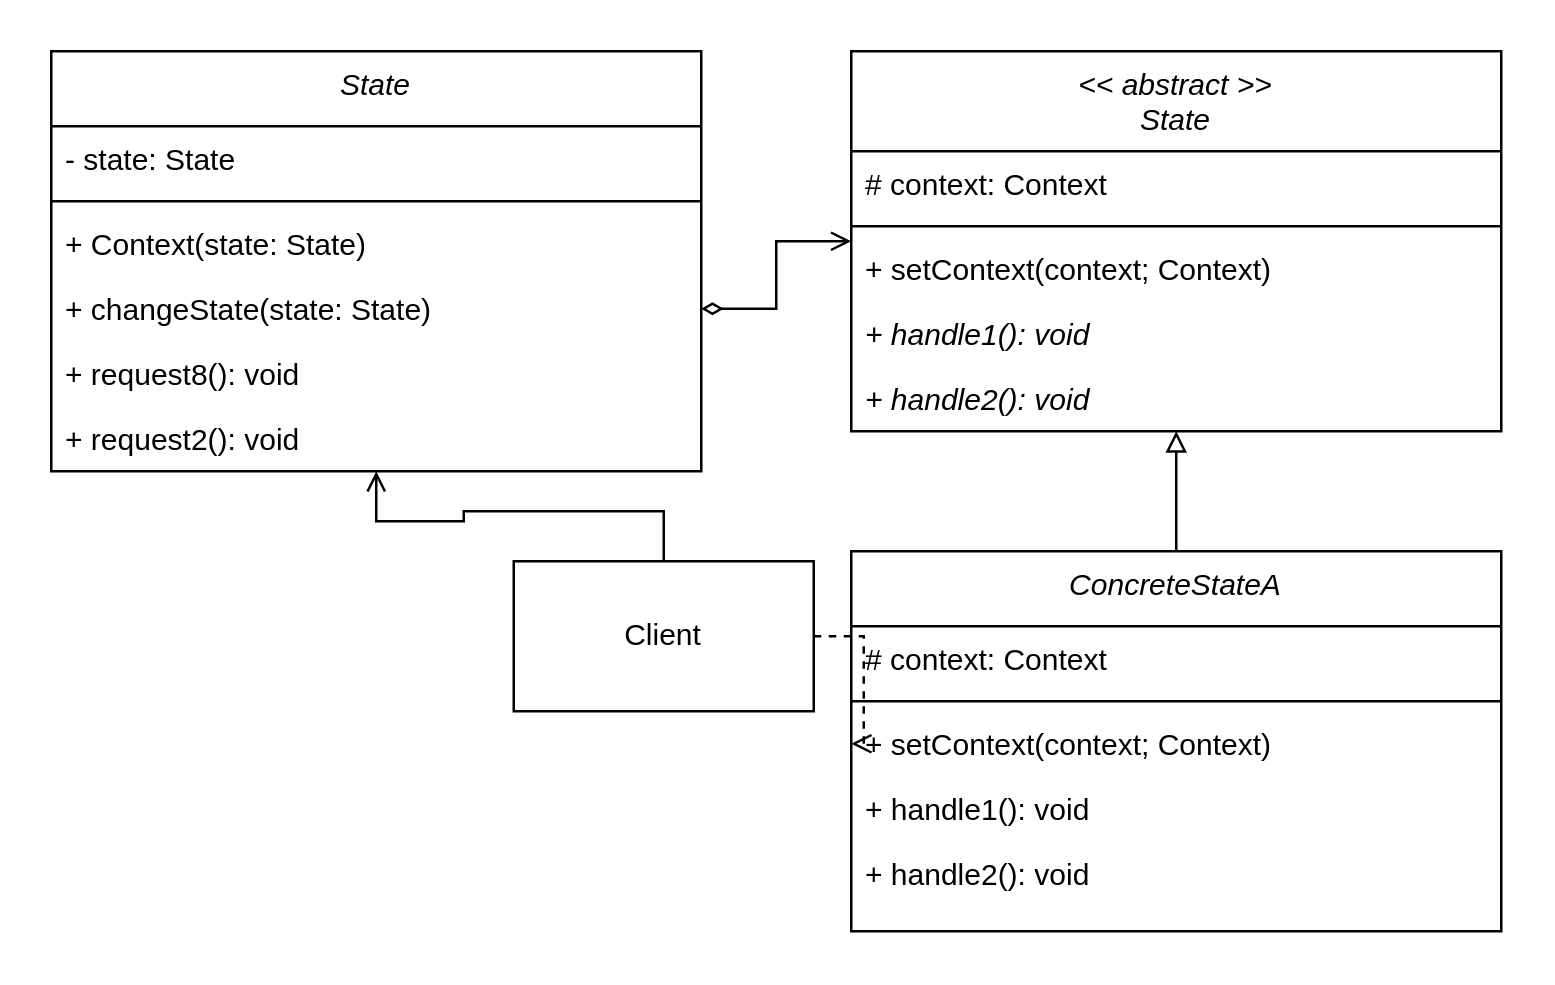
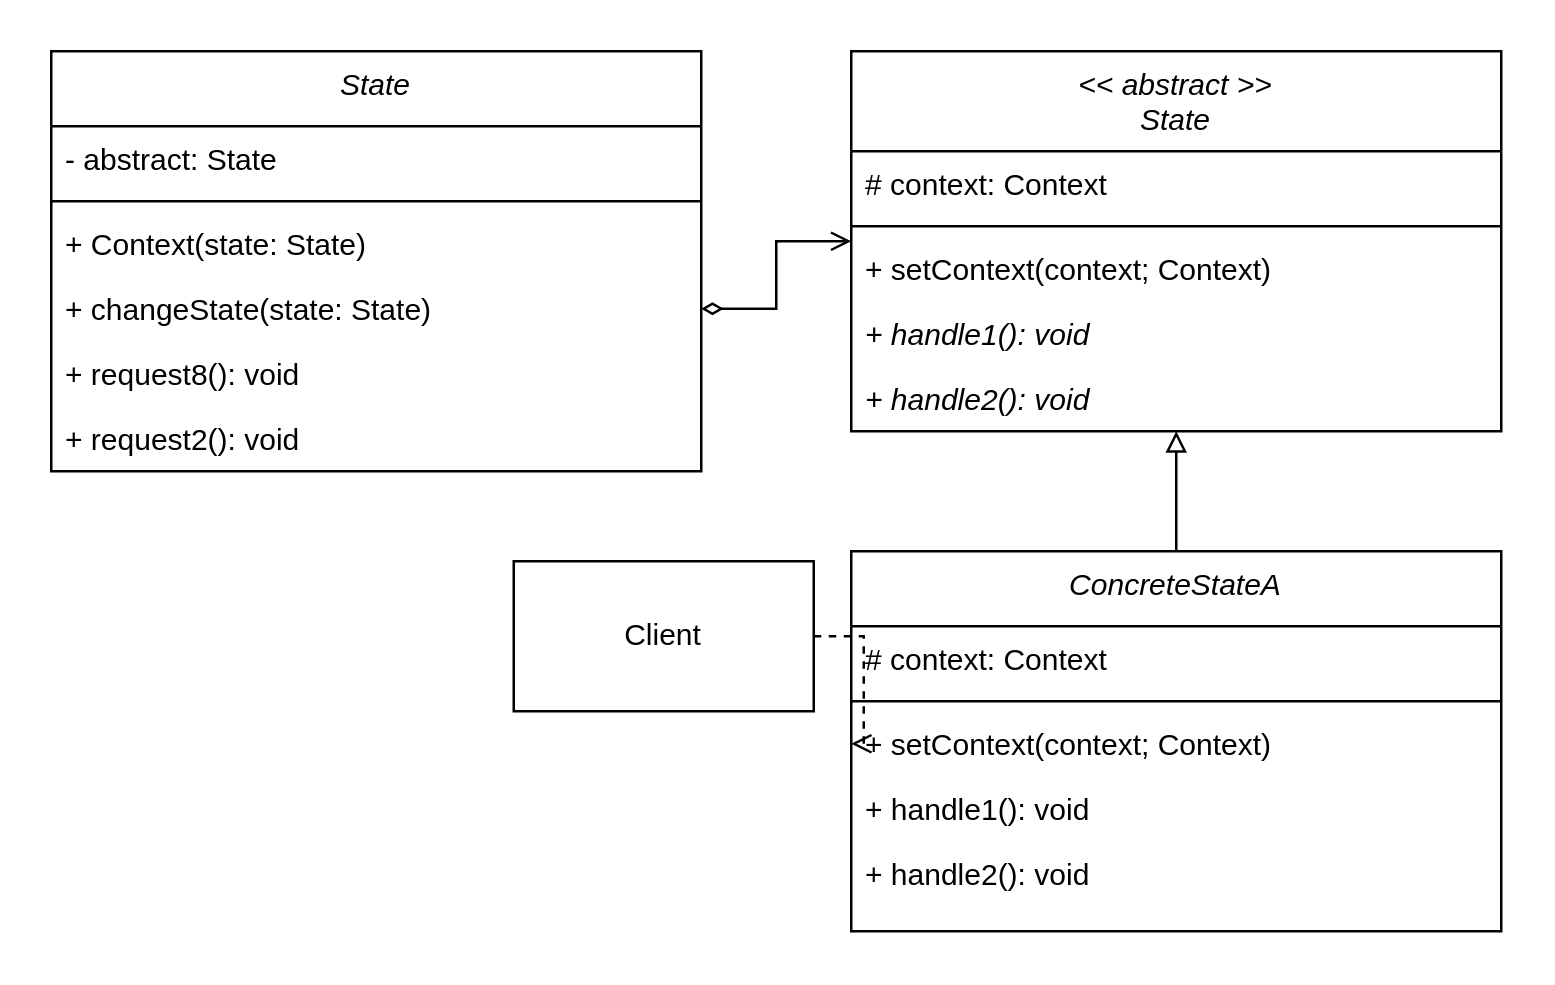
(171, 160) -> (196, 160)
(519, 511) -> none
